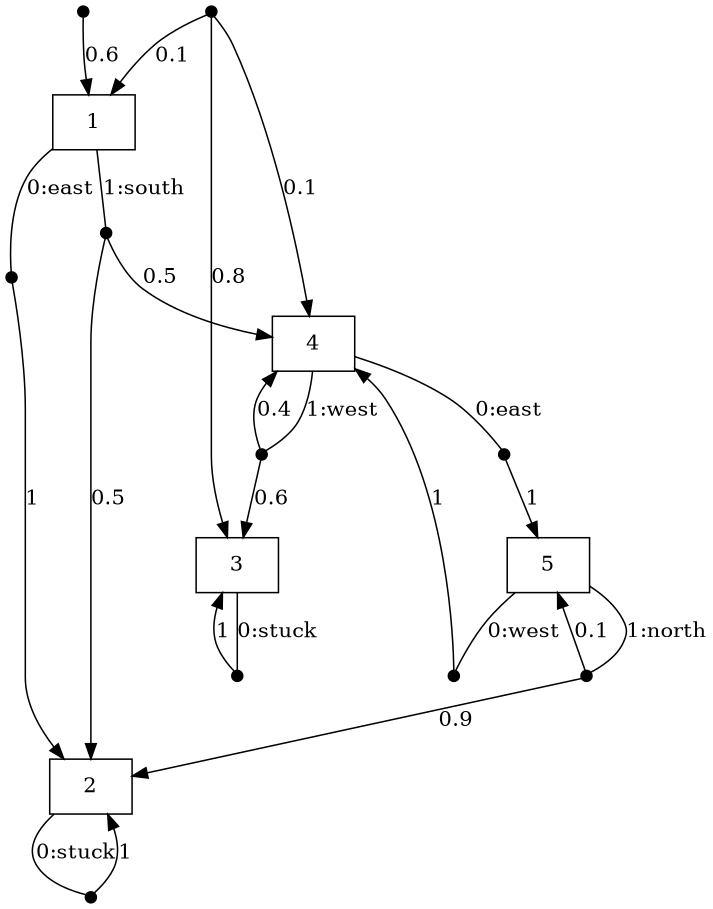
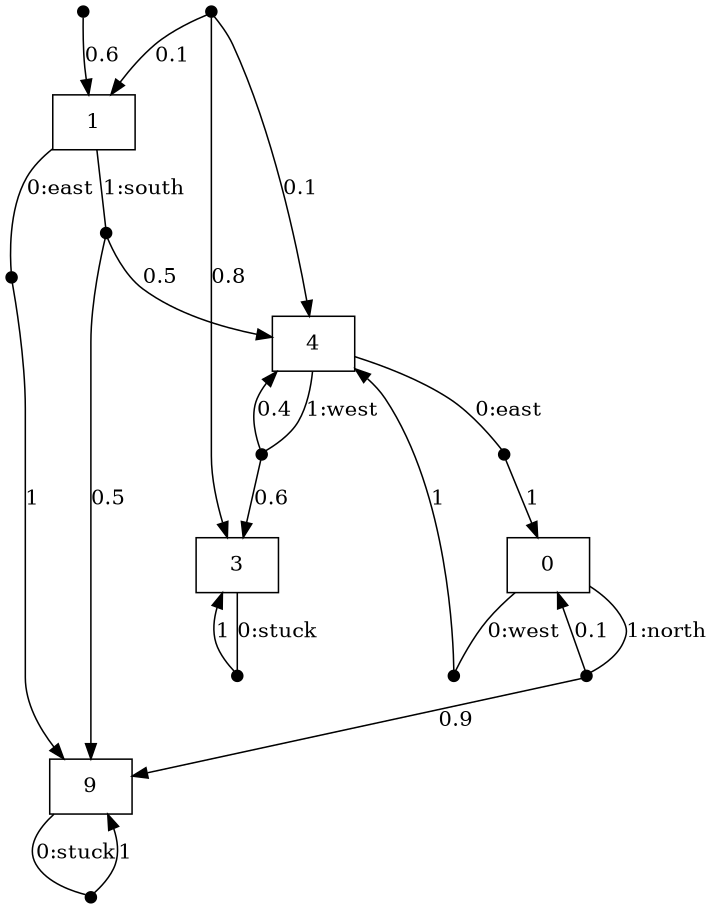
(548, 565) -> (548, 565)
(91, 787) -> (91, 787)
